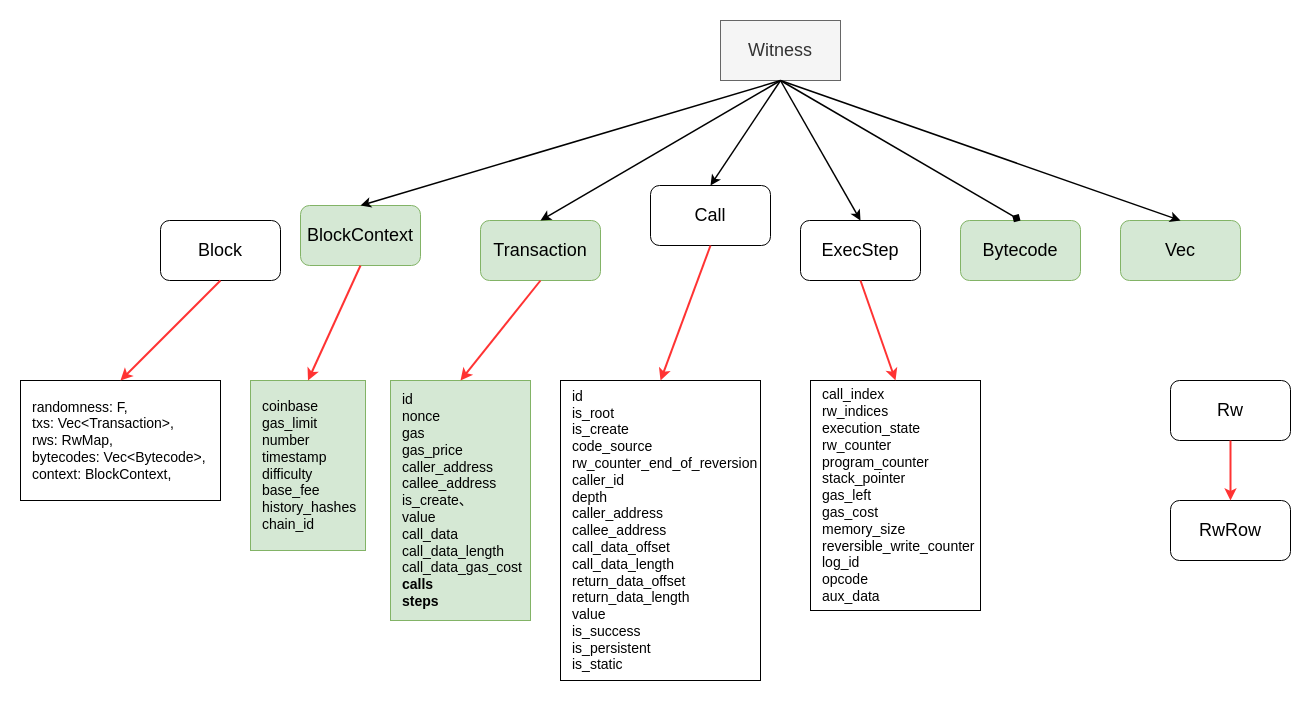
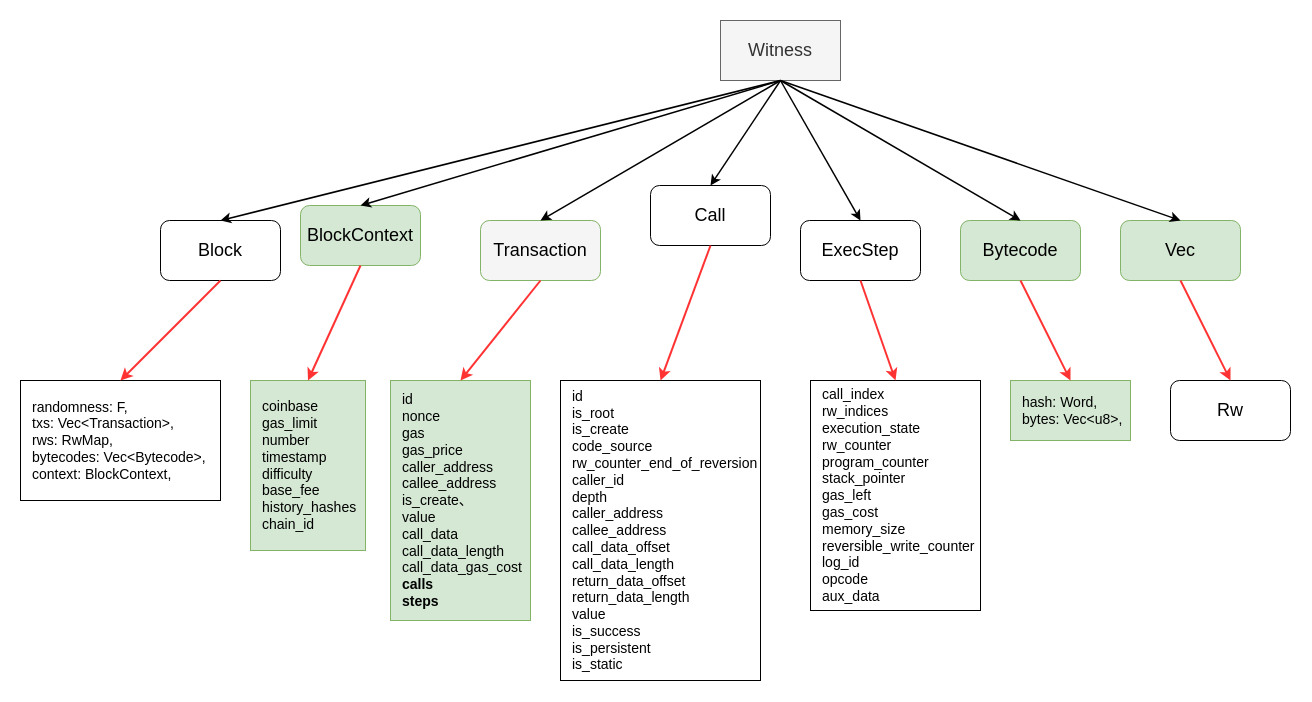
none -> (489, 153)
(1011, 215) -> (1012, 216)
(541, 251) -> (541, 251)
none -> (1043, 326)
none -> (1203, 326)
none -> (1071, 411)
(1231, 466) -> none
(1231, 531) -> none
